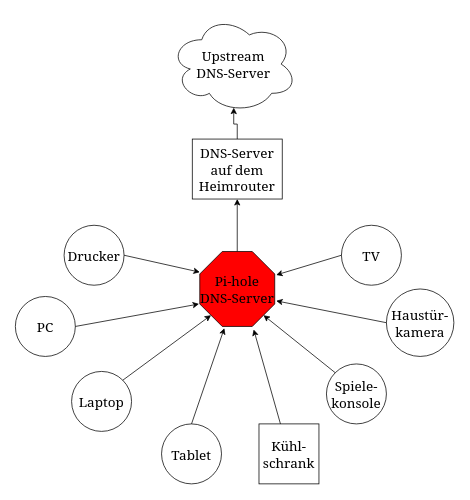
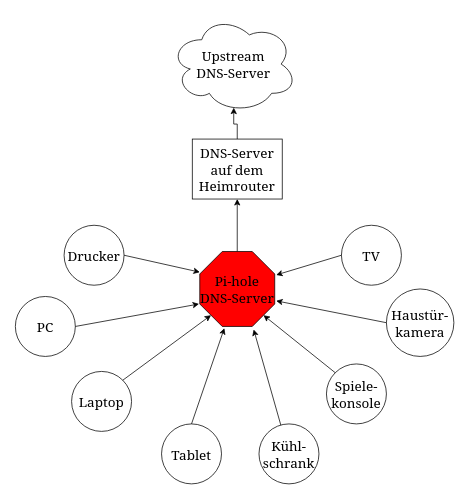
(289, 454) -> (289, 454)
